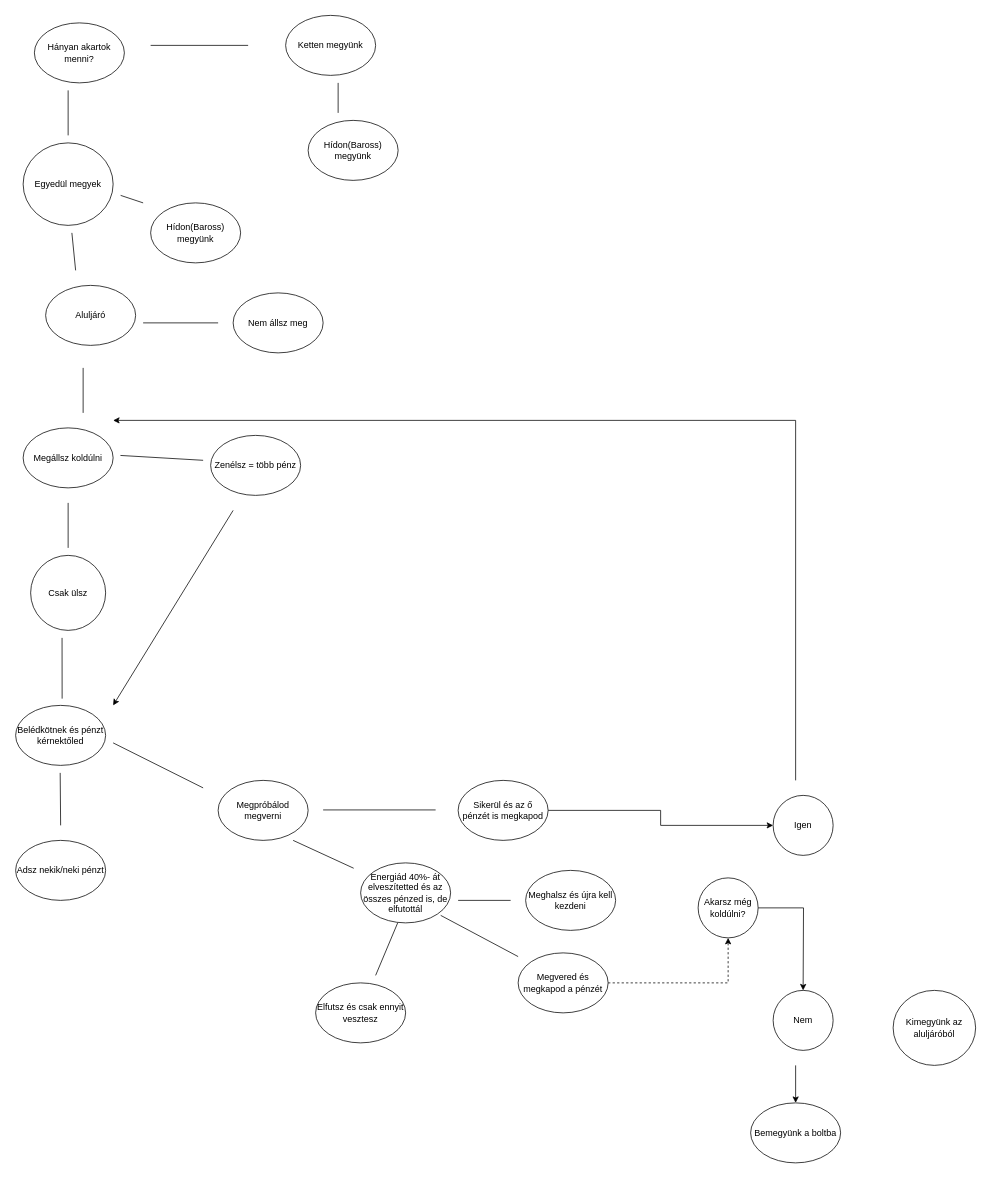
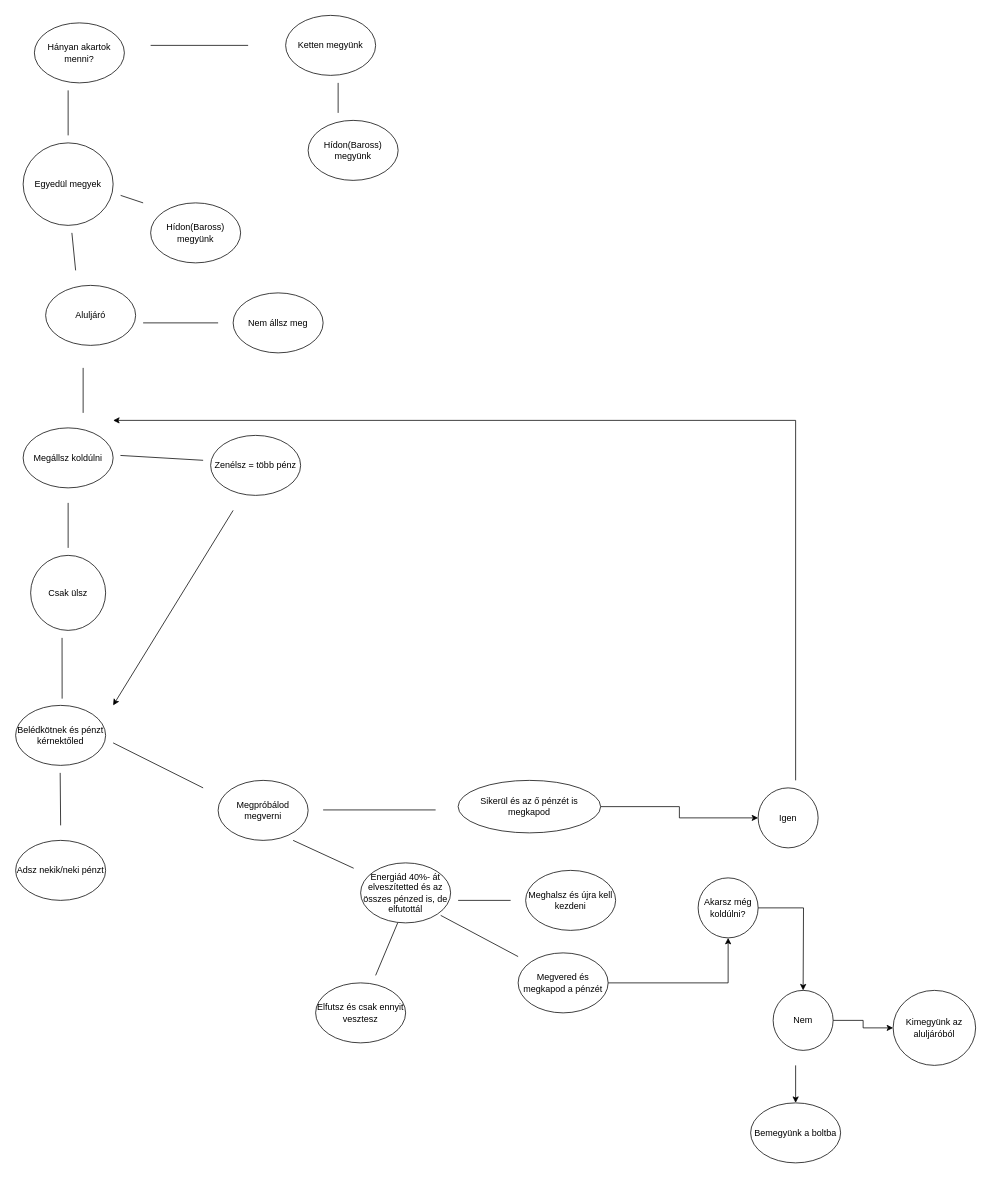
(503, 810) -> (529, 807)
(803, 825) -> (788, 818)
(688, 983) -> (688, 983)
none -> (852, 1020)
